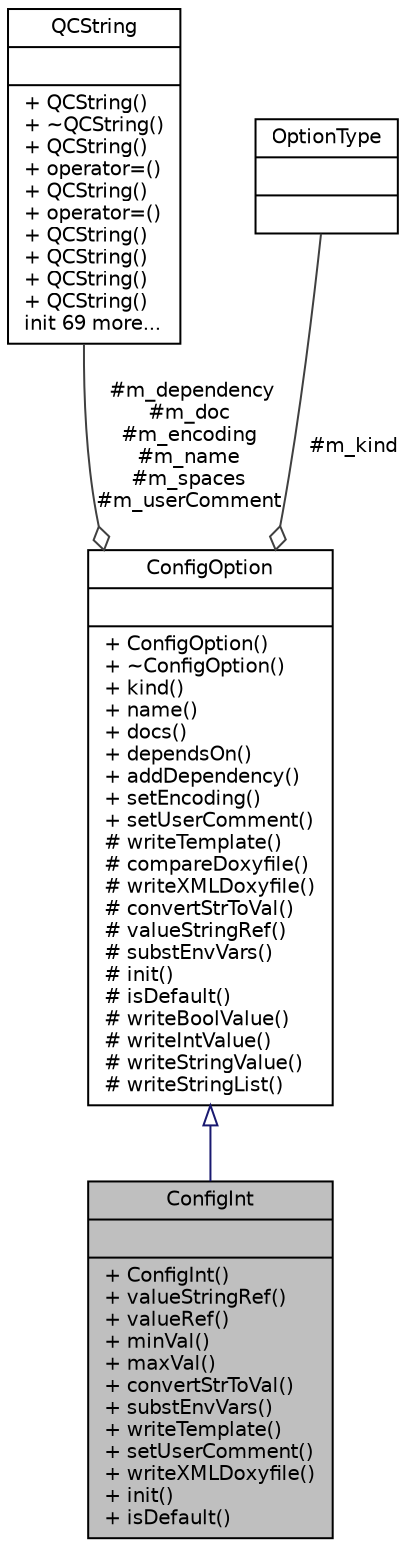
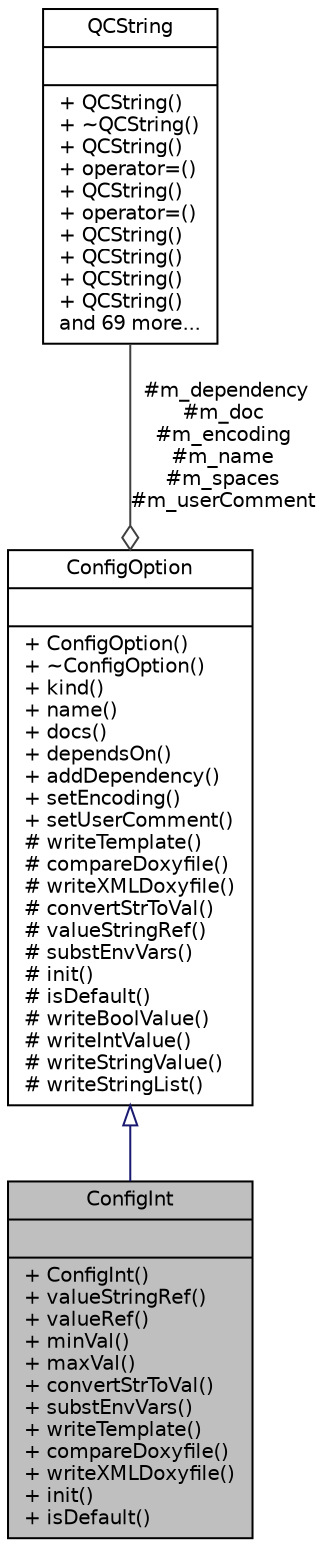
(327, 176) -> none
(93, 324) -> (130, 324)
(209, 1452) -> (127, 1452)
